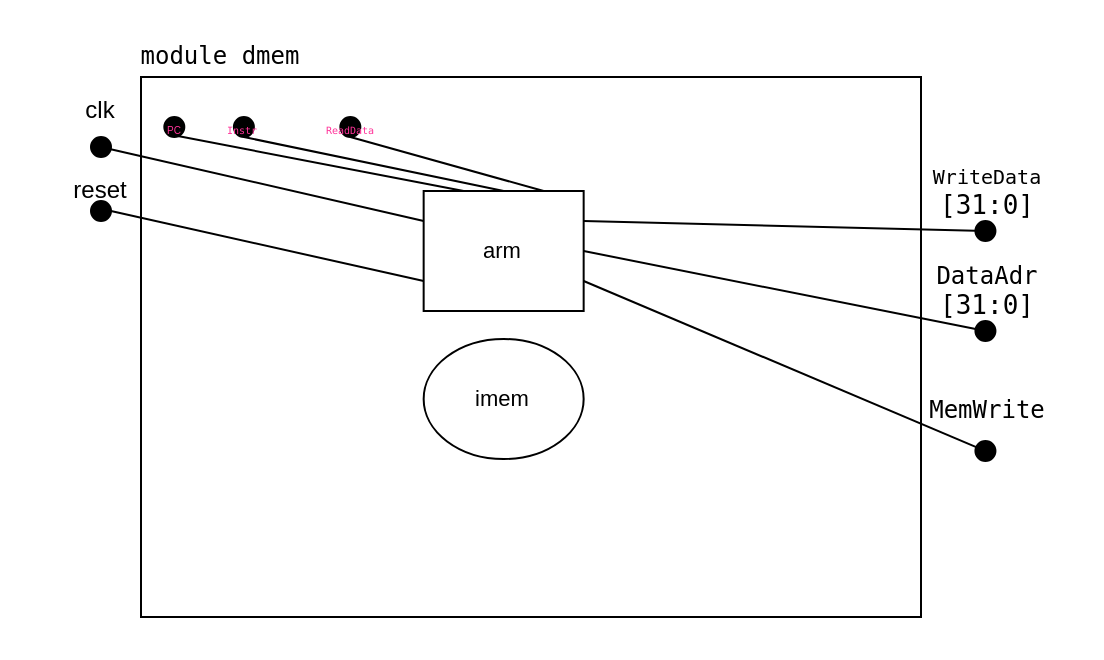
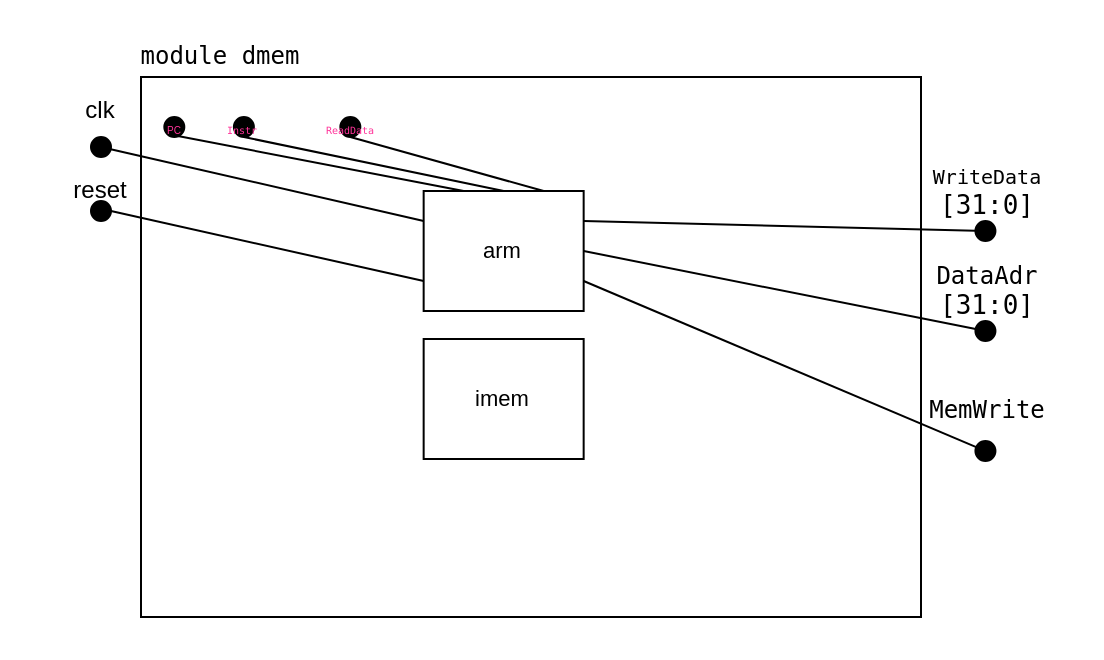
(504, 399) -> (504, 399)
